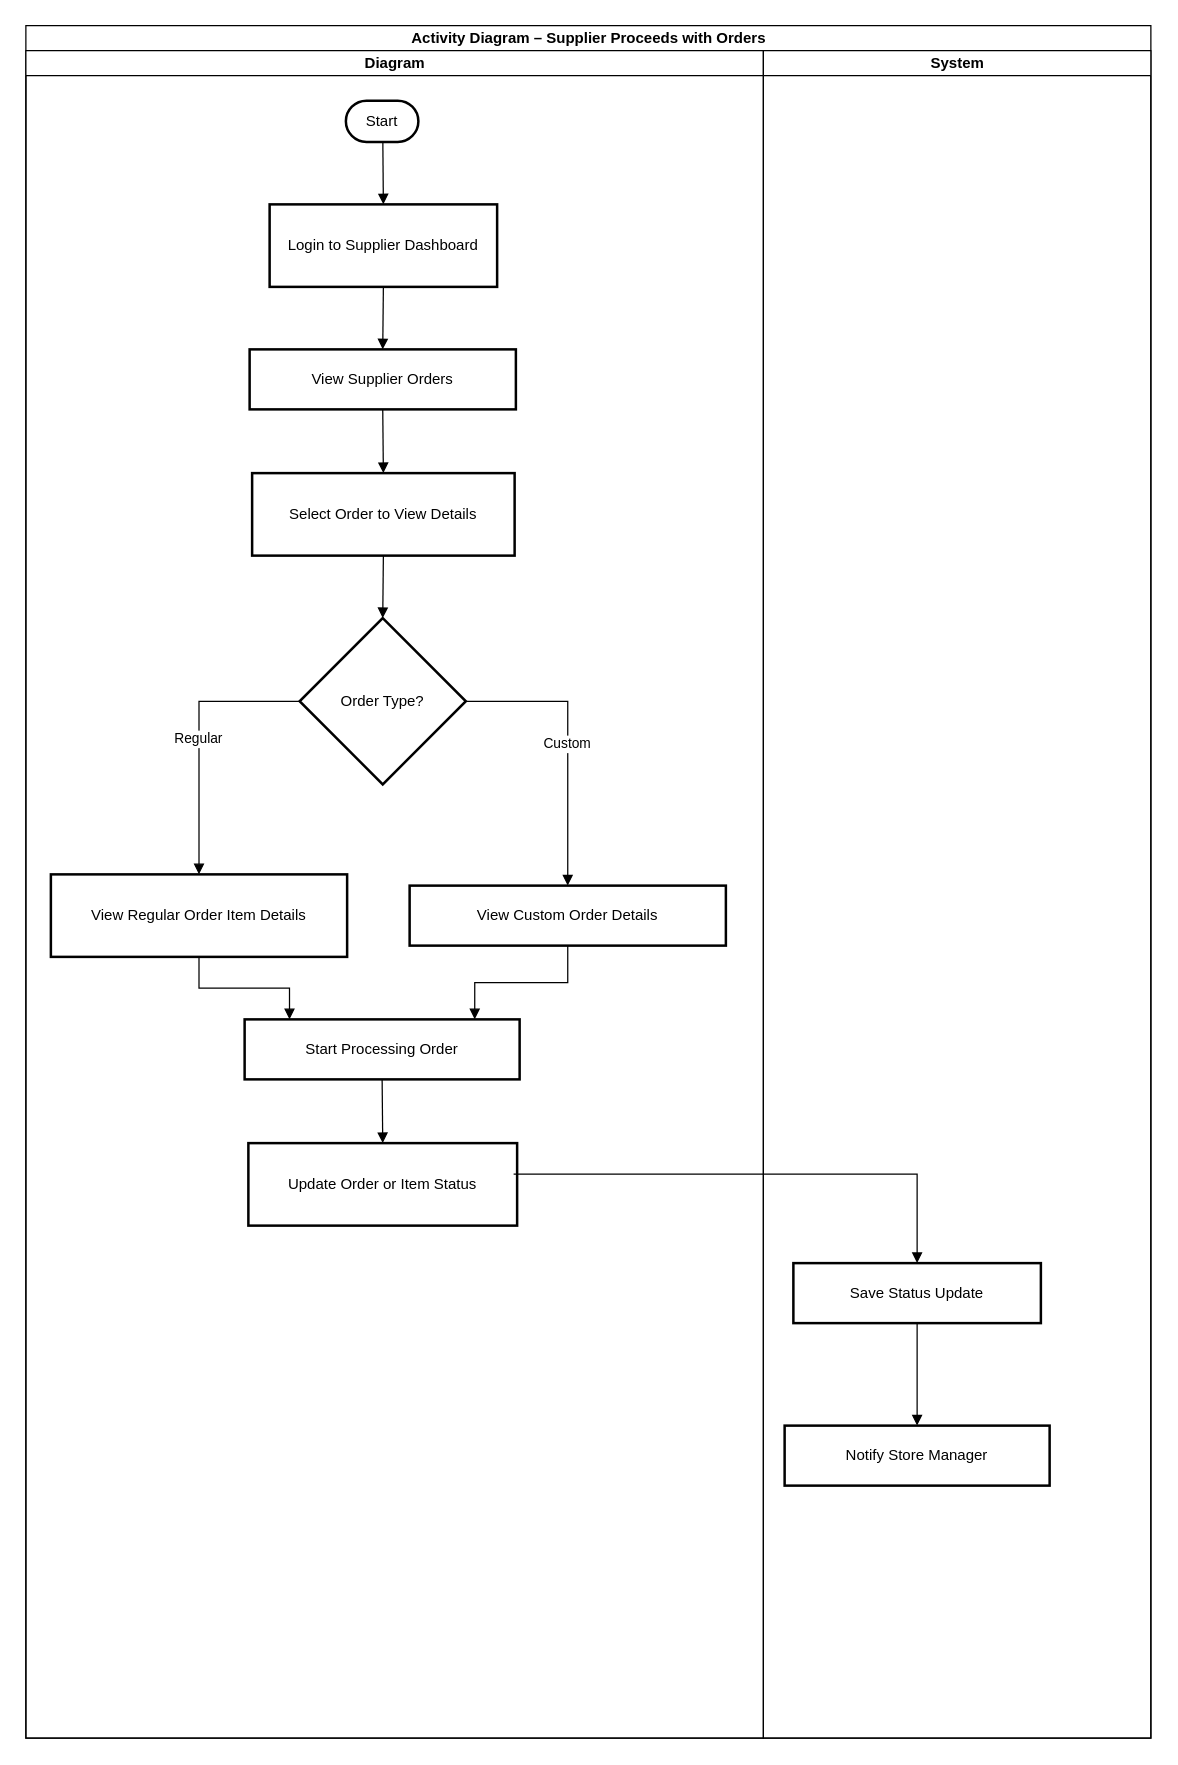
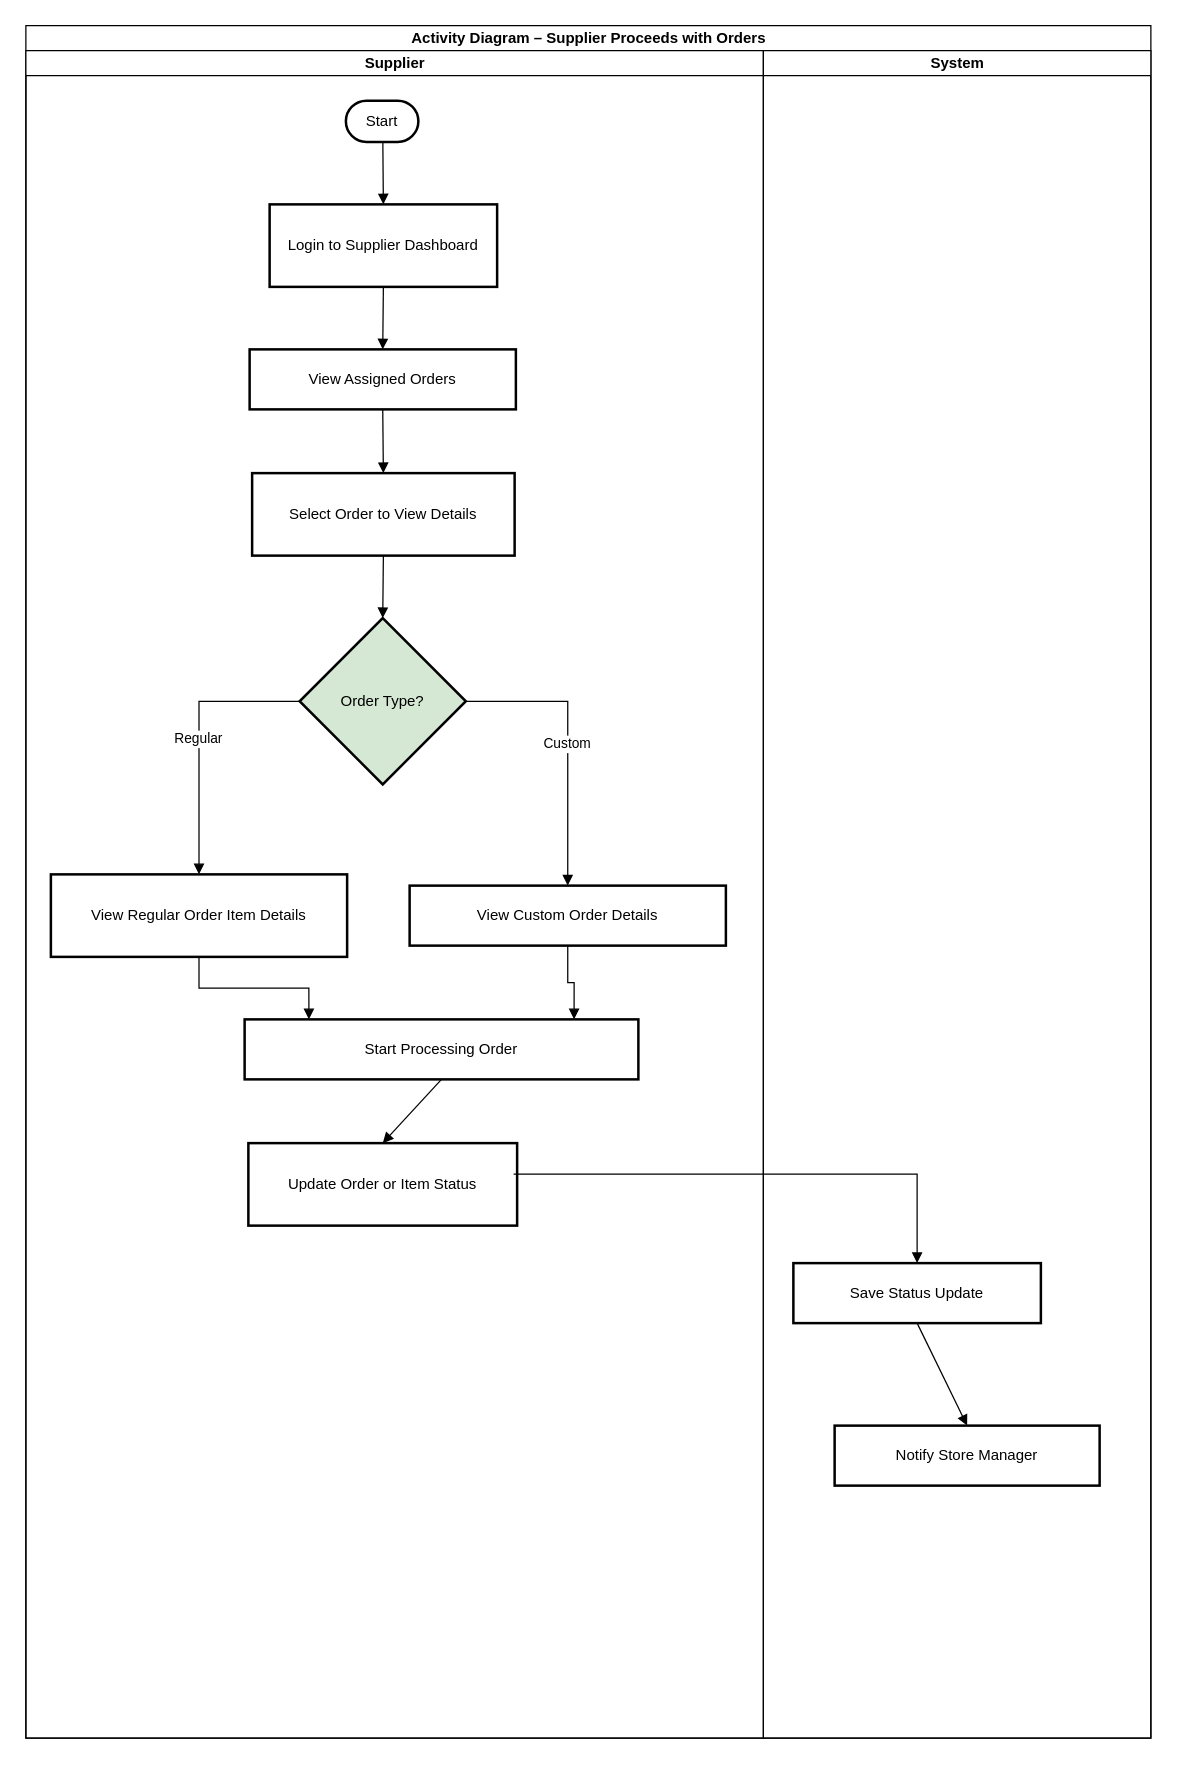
(395, 63) -> (395, 63)
(383, 379) -> (383, 379)
(383, 701) -> (383, 701)
(382, 1049) -> (441, 1049)
(917, 1456) -> (967, 1456)
